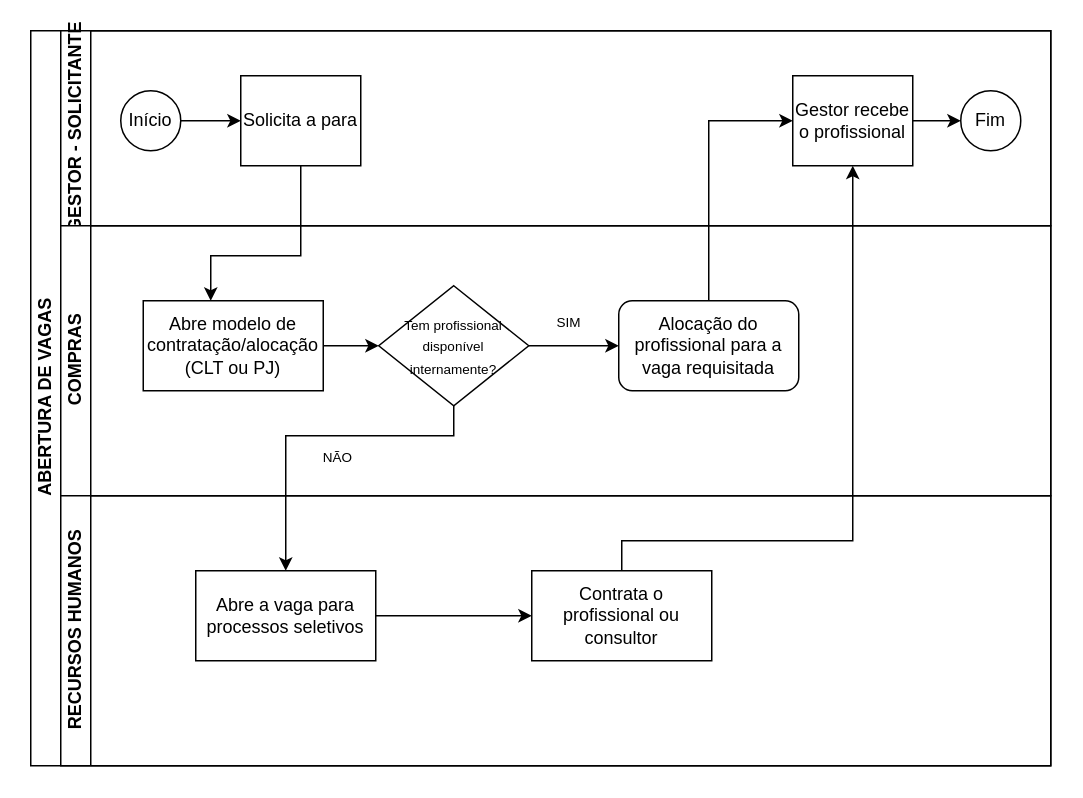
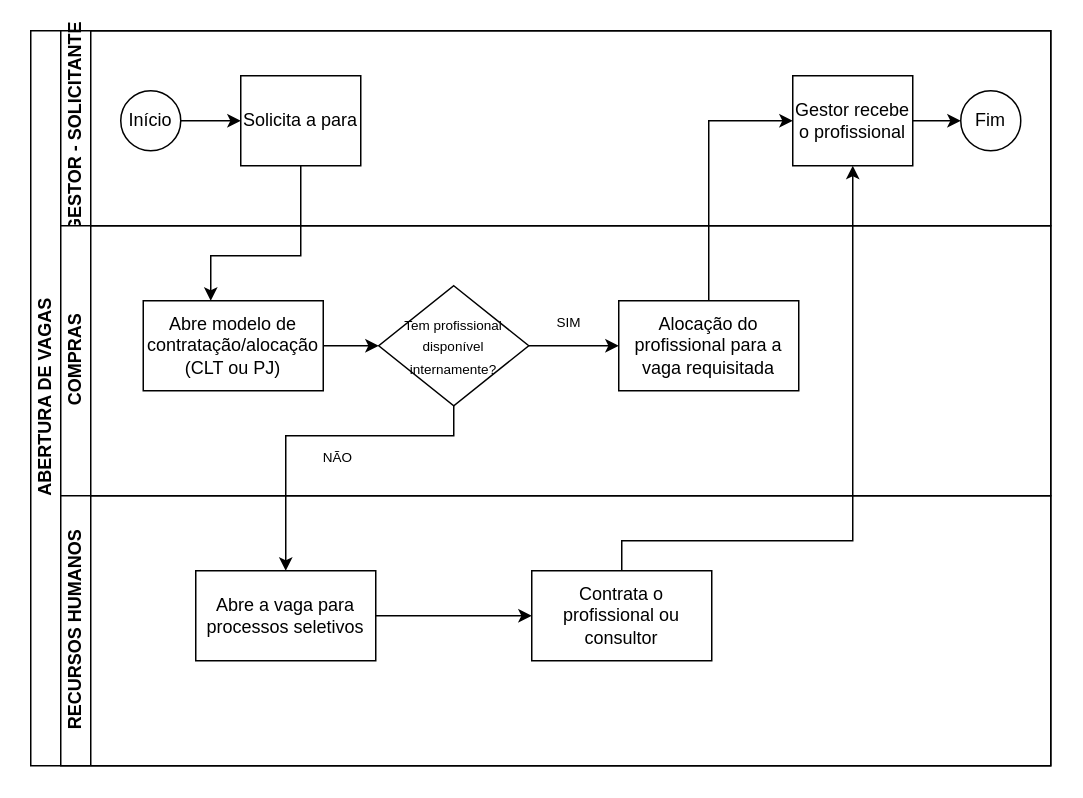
(709, 346) -> (709, 346)
